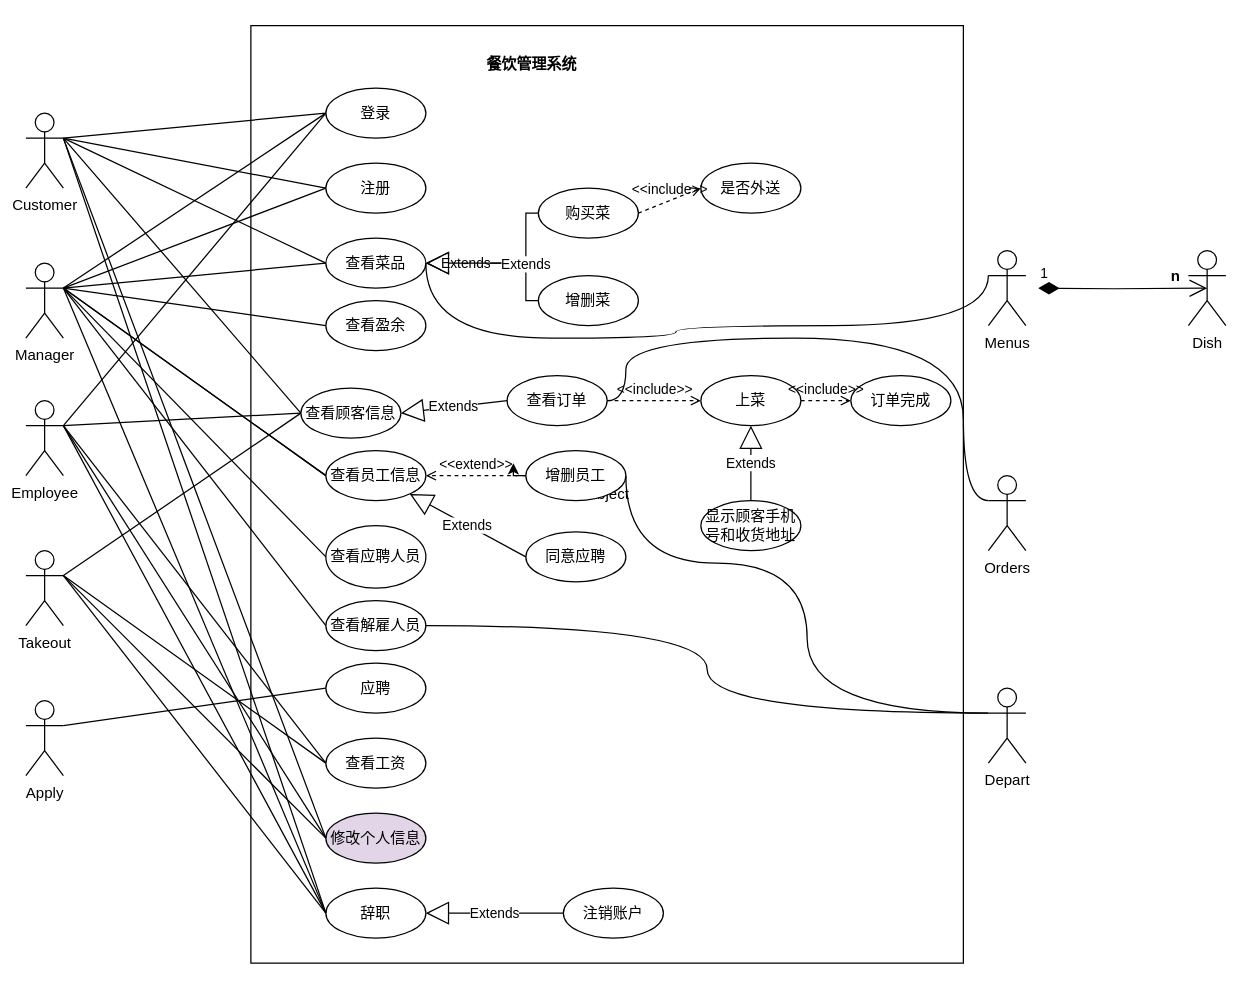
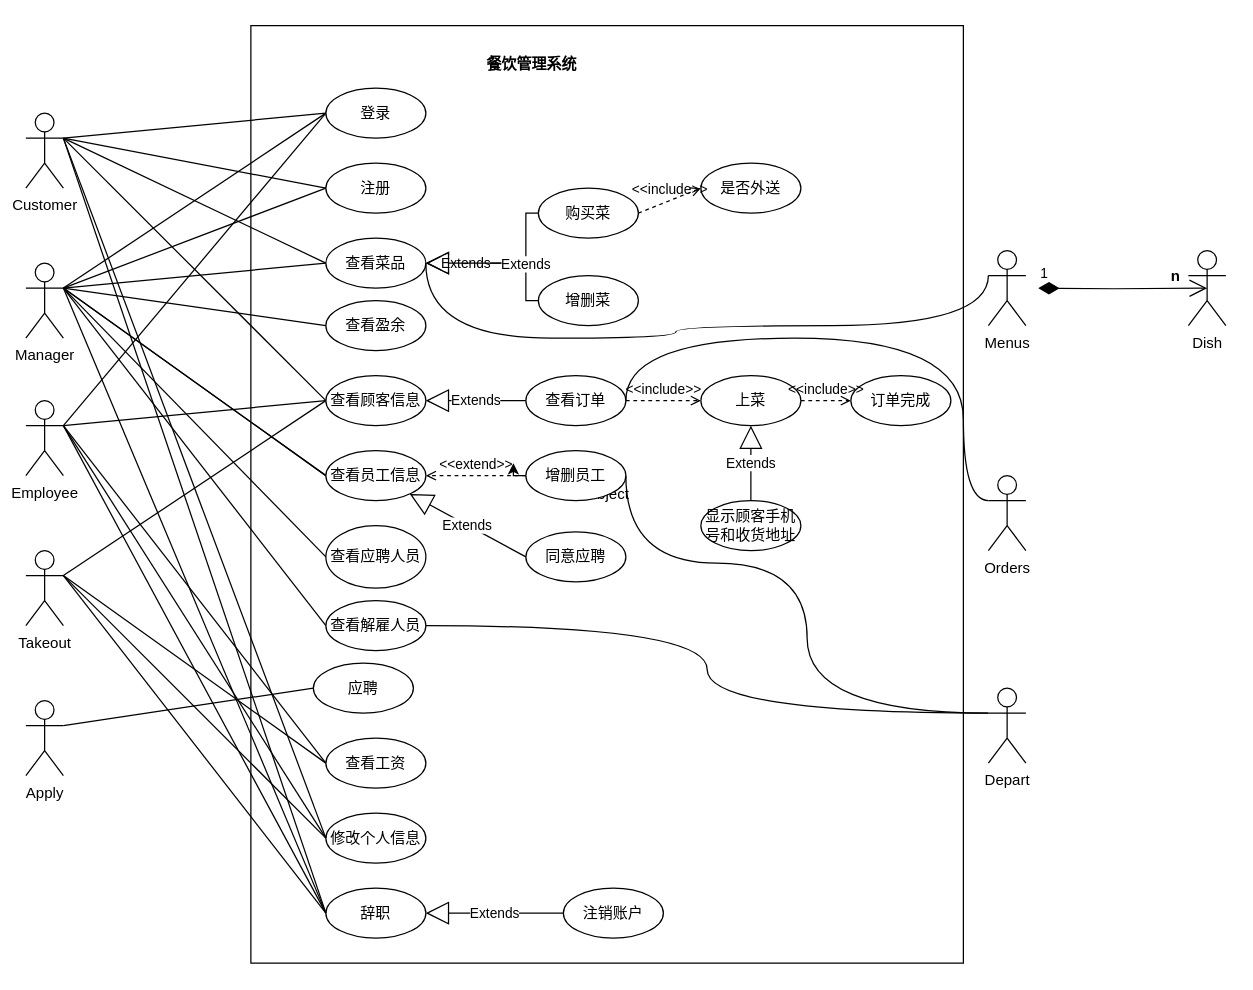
(557, 401) -> (576, 401)
(351, 413) -> (376, 401)
(376, 688) -> (363, 688)
(376, 838) -> (376, 838)
